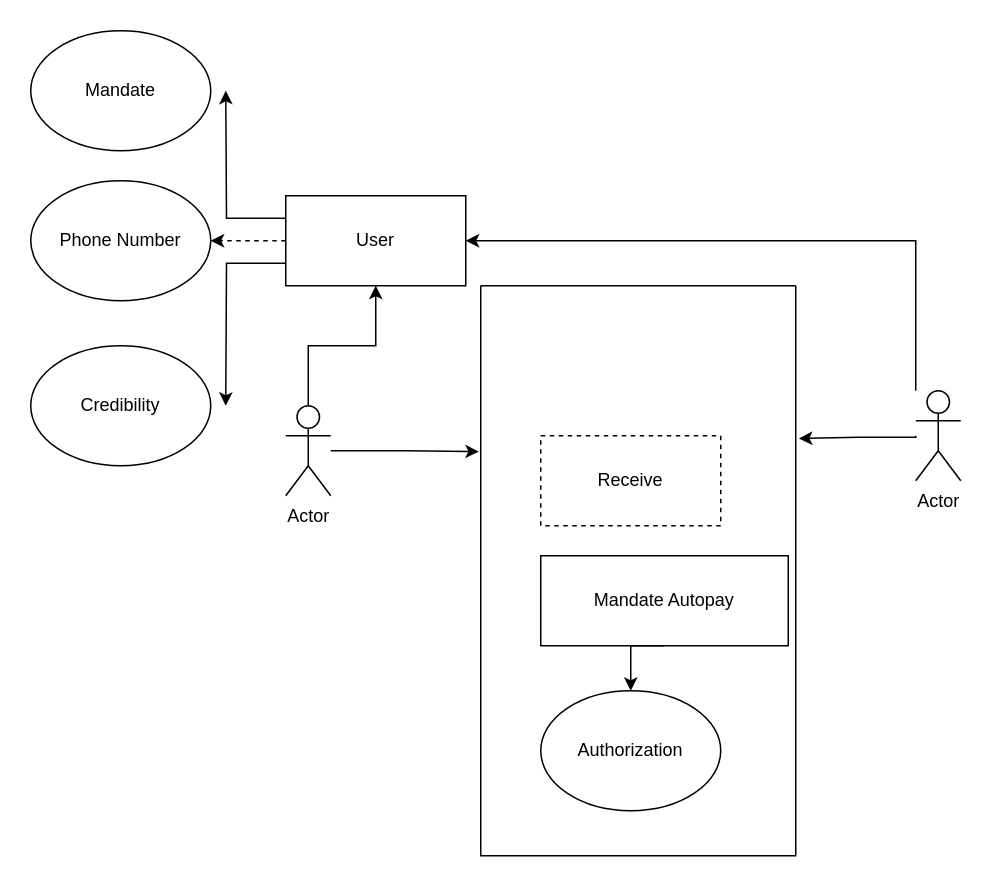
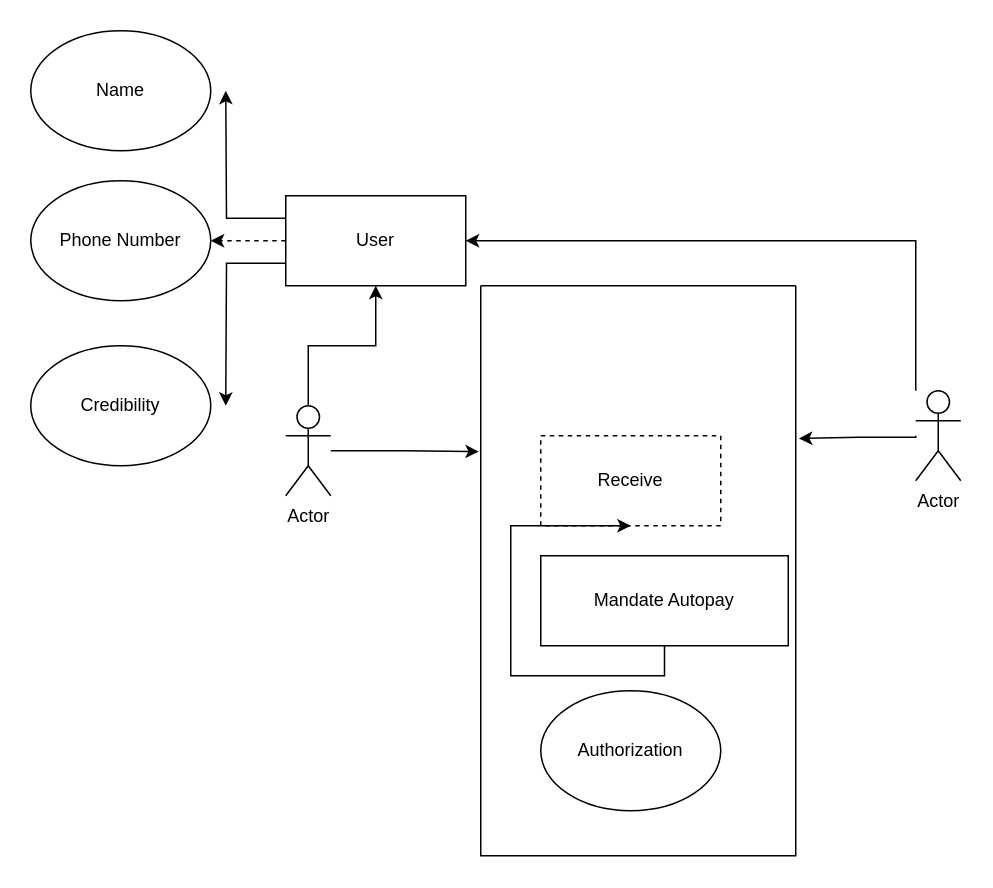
(121, 91) -> (121, 91)
(631, 662) -> (511, 638)
